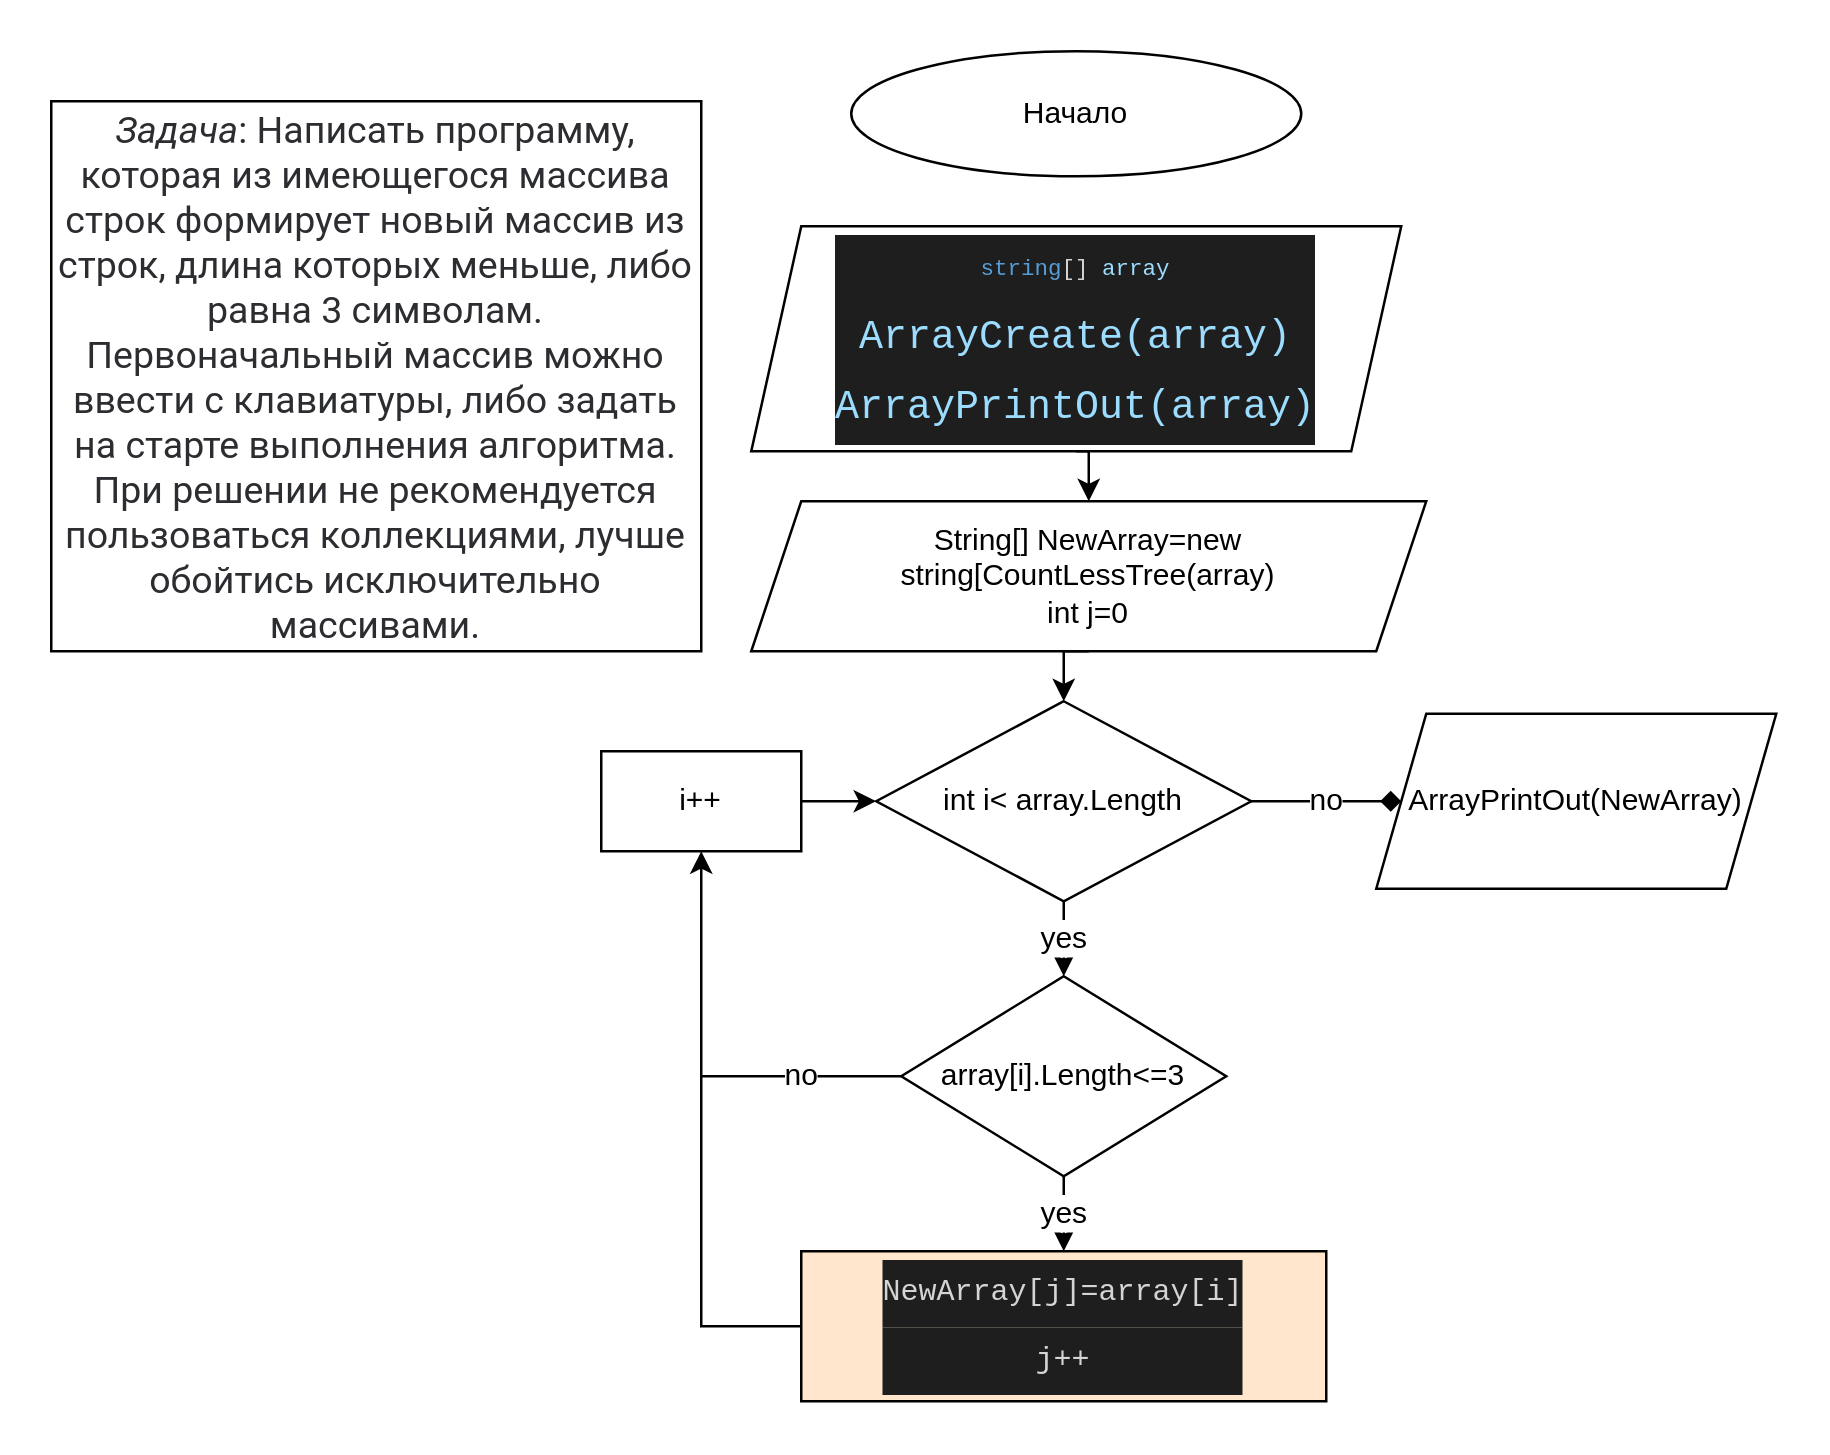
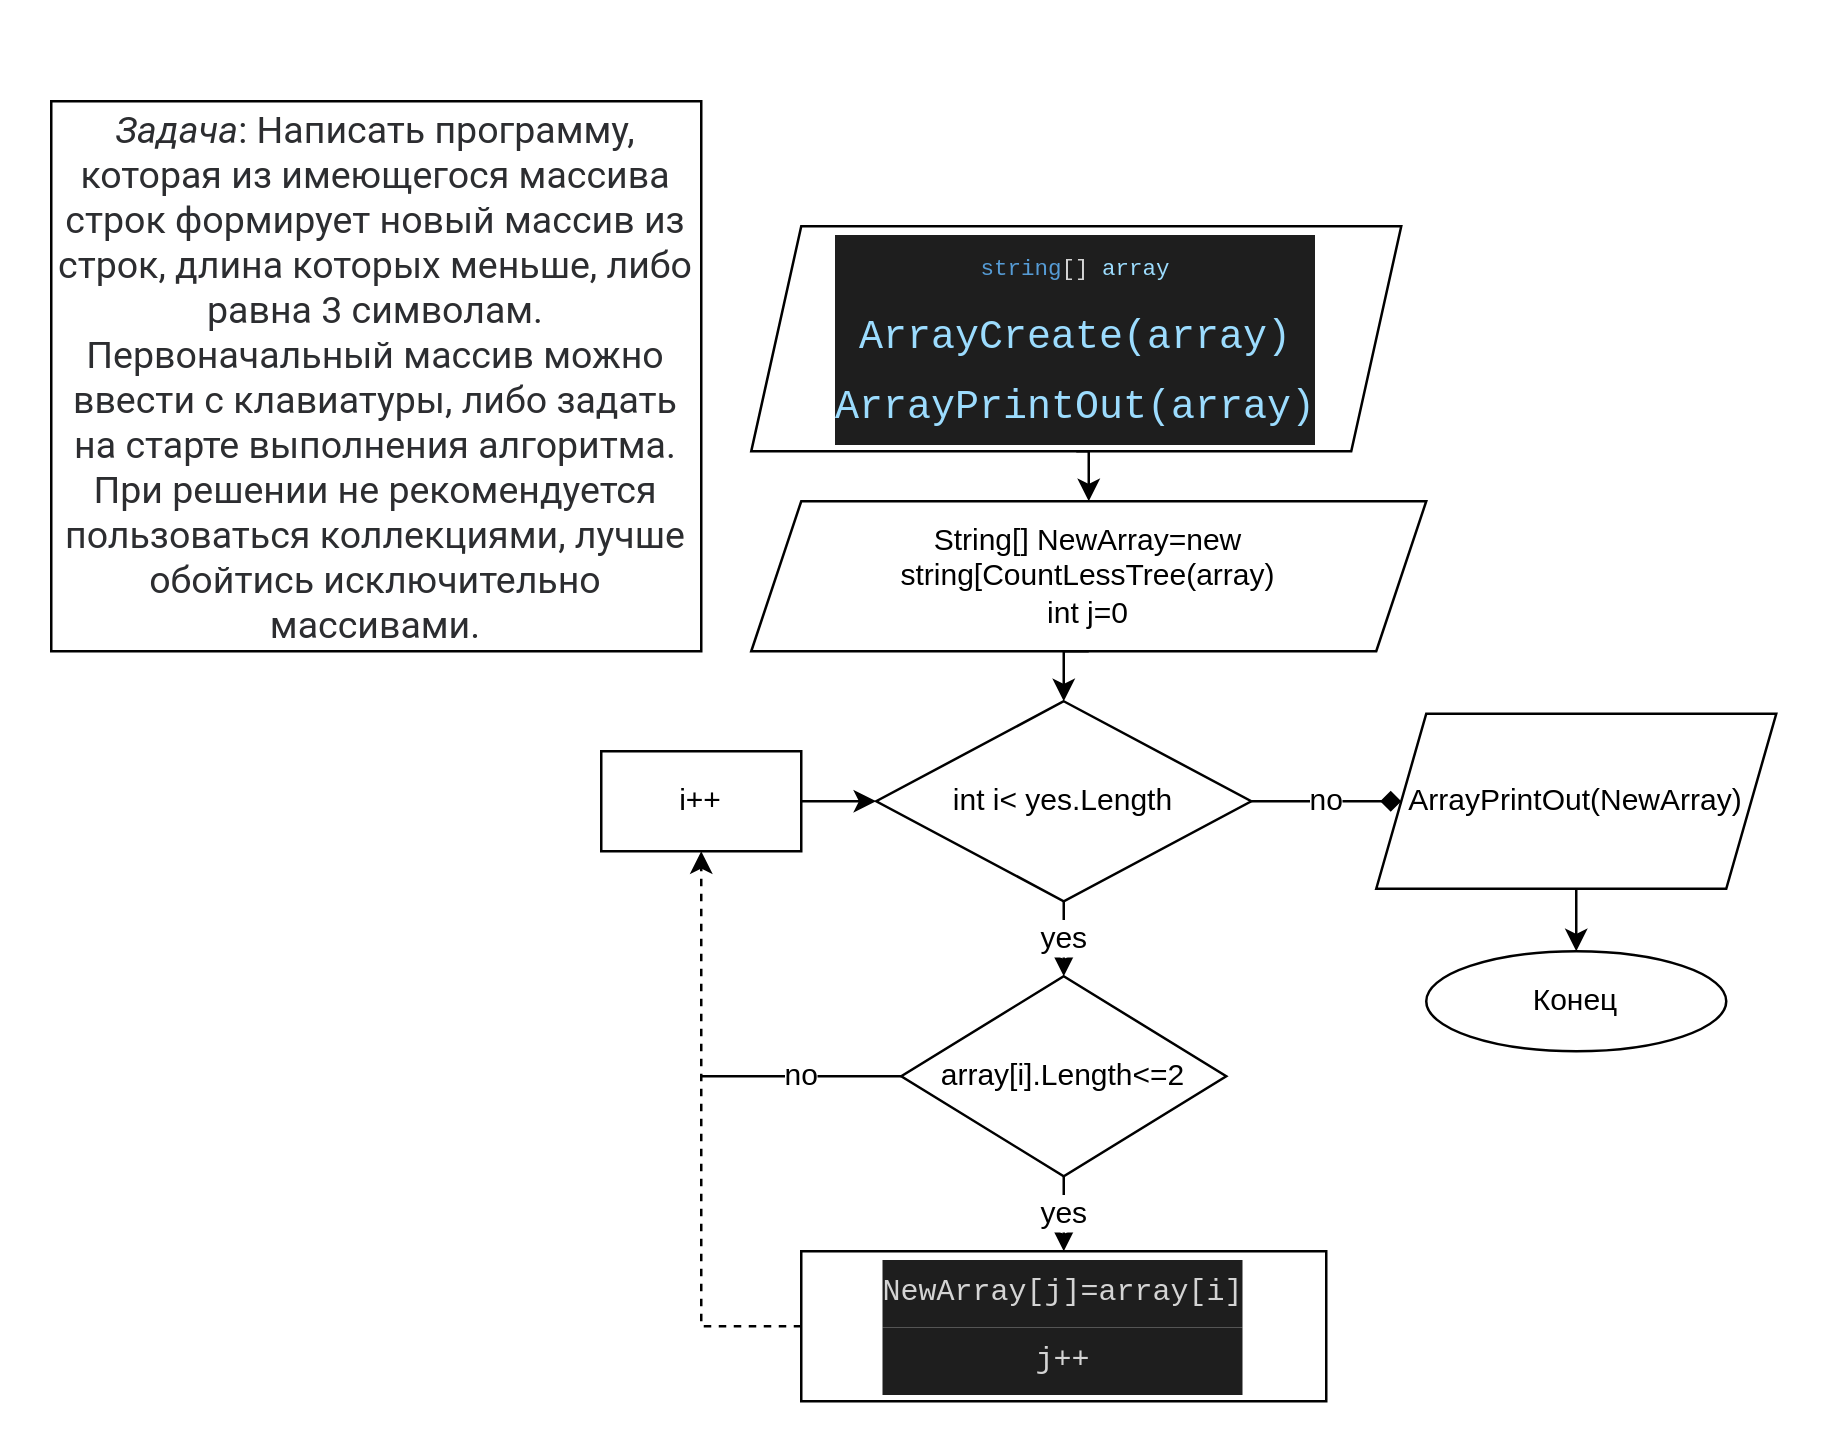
(1076, 114) -> none
(1064, 801) -> (1064, 801)
none -> (1576, 929)
none -> (1576, 1001)
(1064, 1076) -> (1064, 1076)
(701, 1250) -> (701, 1250)
(1064, 1326) -> (1064, 1326)
